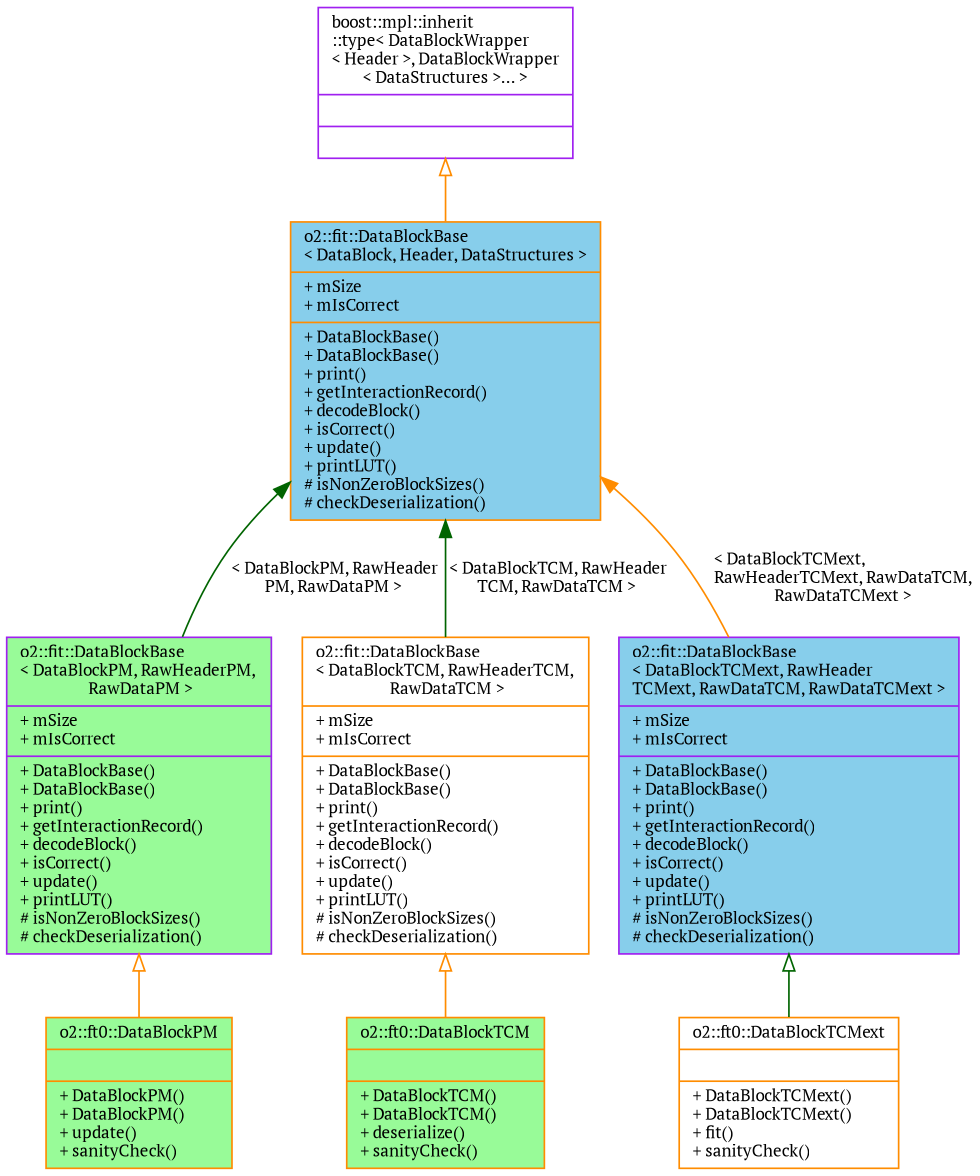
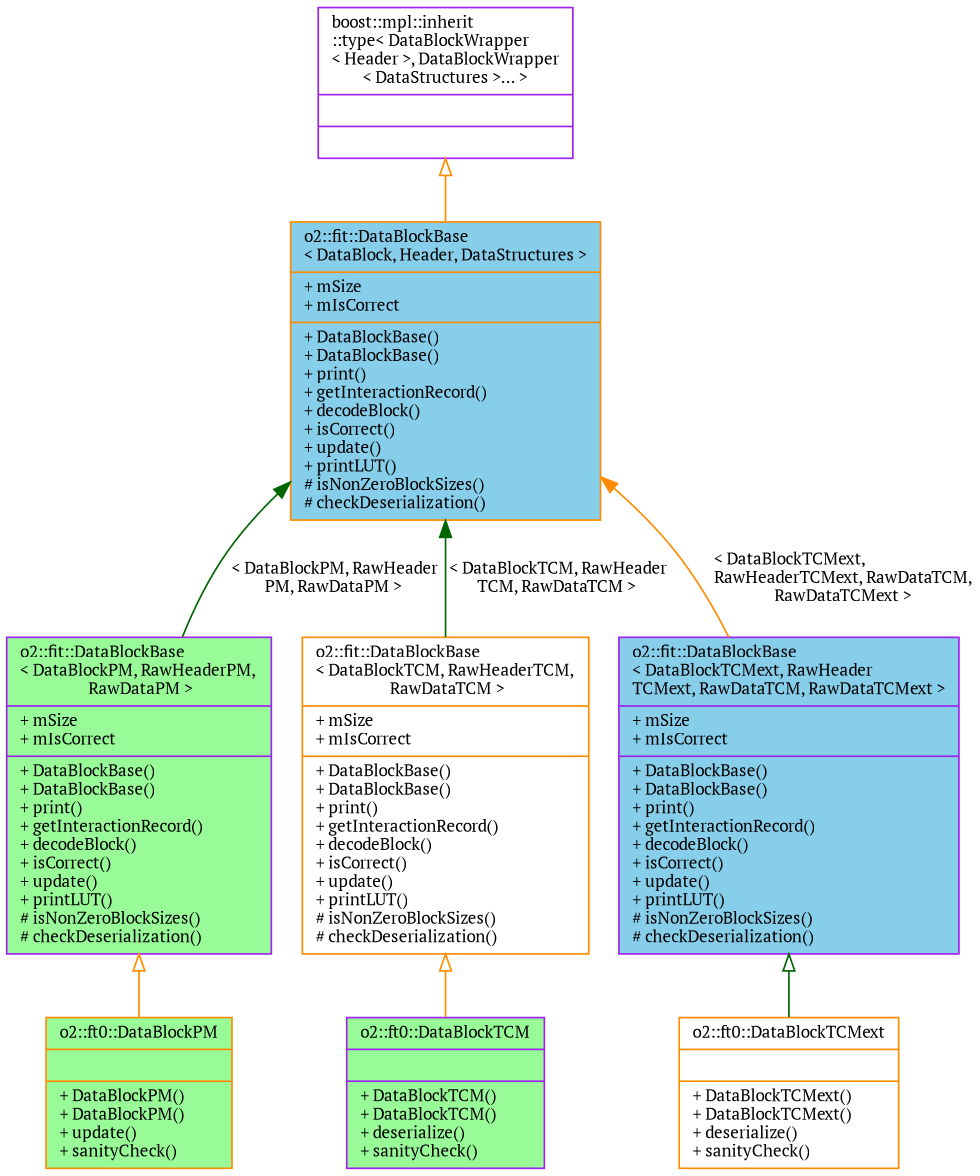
(446, 1093) -> (446, 1093)
(714, 1133) -> (746, 1133)
